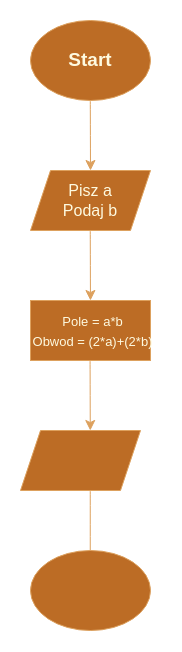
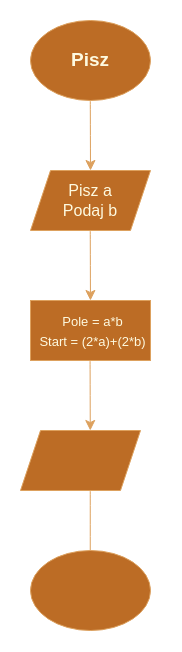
(91, 61) -> (91, 61)
(93, 331) -> (93, 331)
